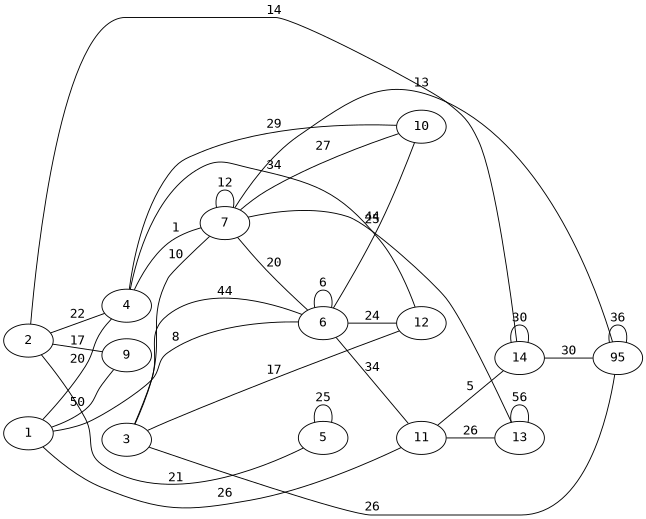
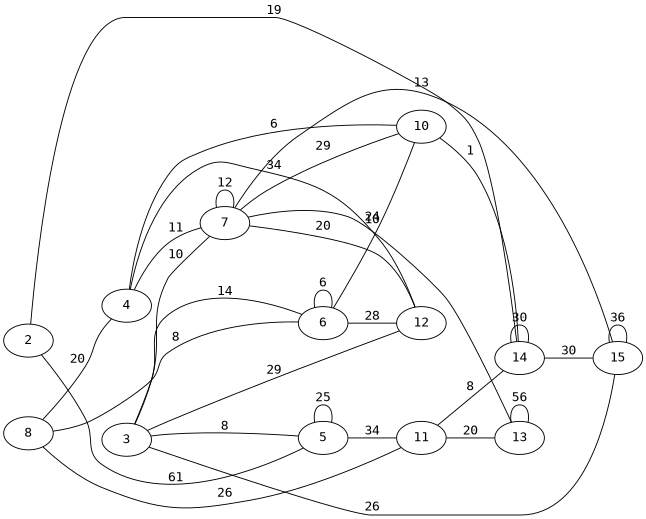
(274, 11) -> (274, 11)
(274, 124) -> (274, 124)
(323, 146) -> (323, 146)
none -> (486, 193)
(372, 217) -> (372, 217)
(372, 220) -> (372, 220)
(176, 228) -> (176, 228)
(271, 275) -> (347, 243)
(225, 291) -> (225, 291)
(372, 316) -> (372, 316)
(78, 323) -> none
(127, 355) -> none
(618, 358) -> (618, 358)
(274, 370) -> (274, 370)
(372, 380) -> (372, 438)
(471, 387) -> (471, 387)
(471, 431) -> (471, 431)
(28, 433) -> (28, 433)
none -> (225, 433)
(176, 478) -> (176, 478)
